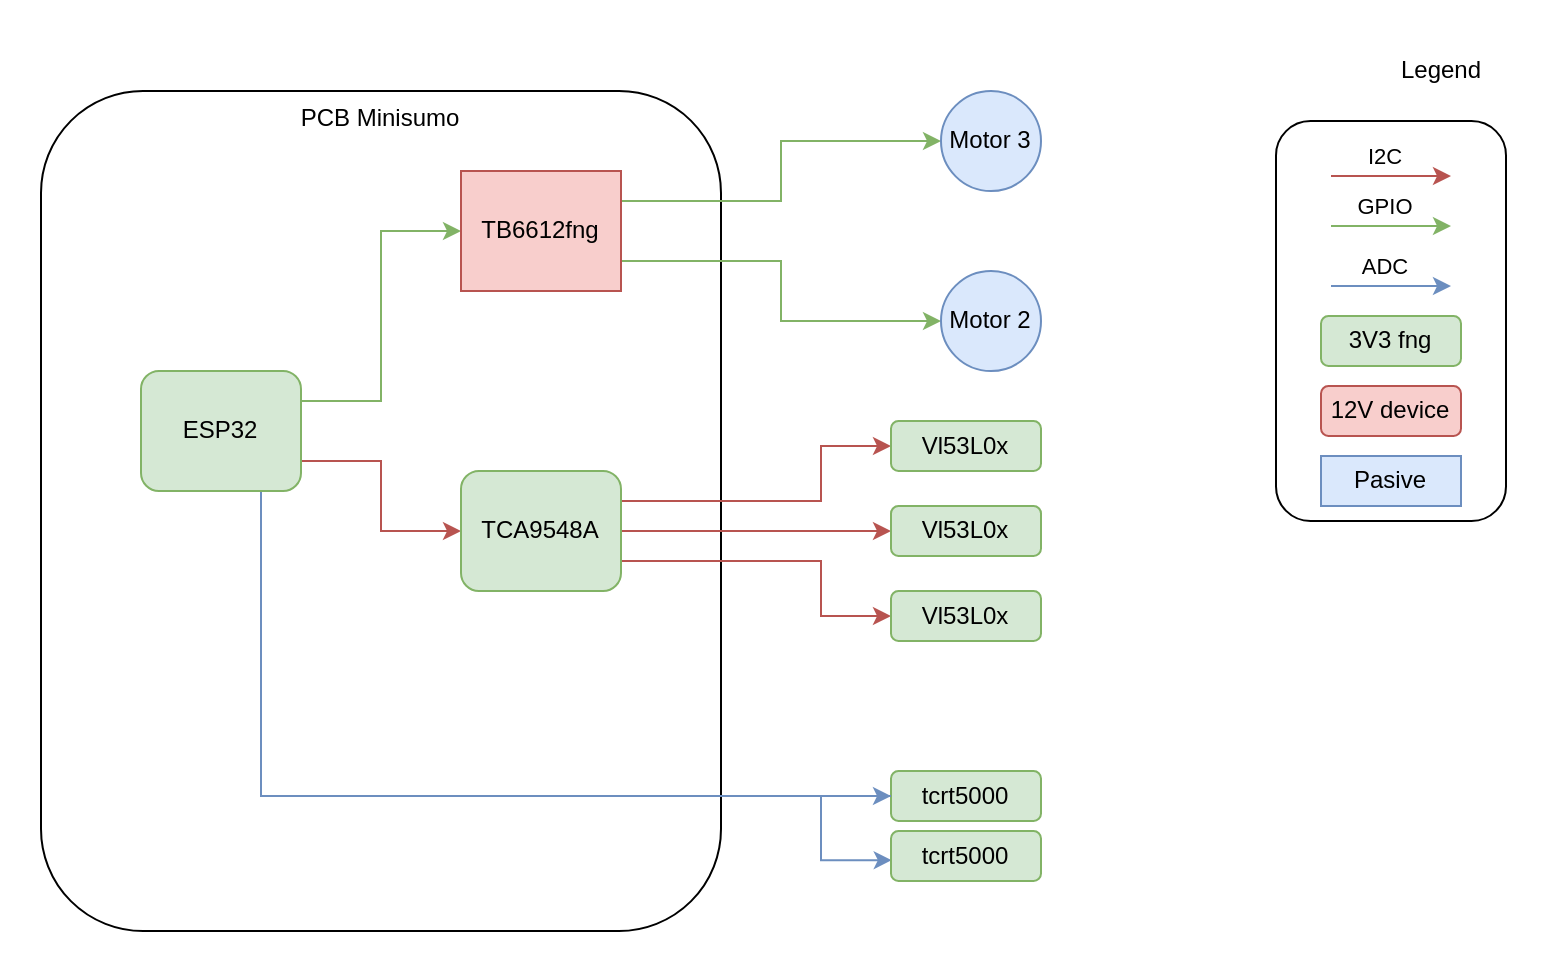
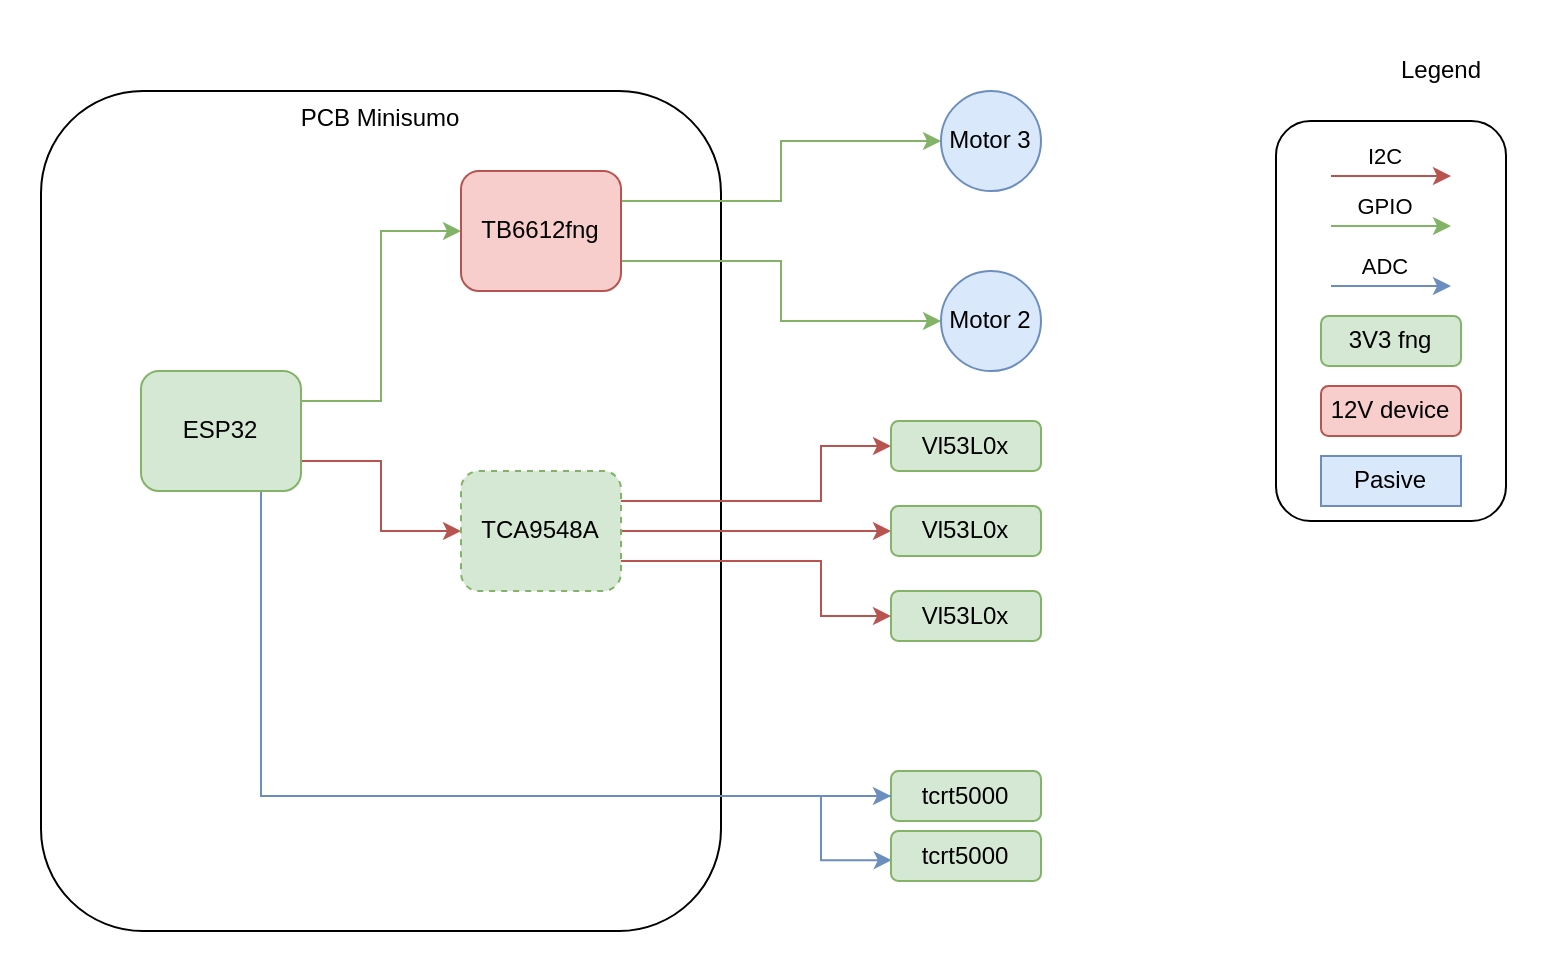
(541, 231) -> (541, 231)
(541, 531) -> (541, 531)
